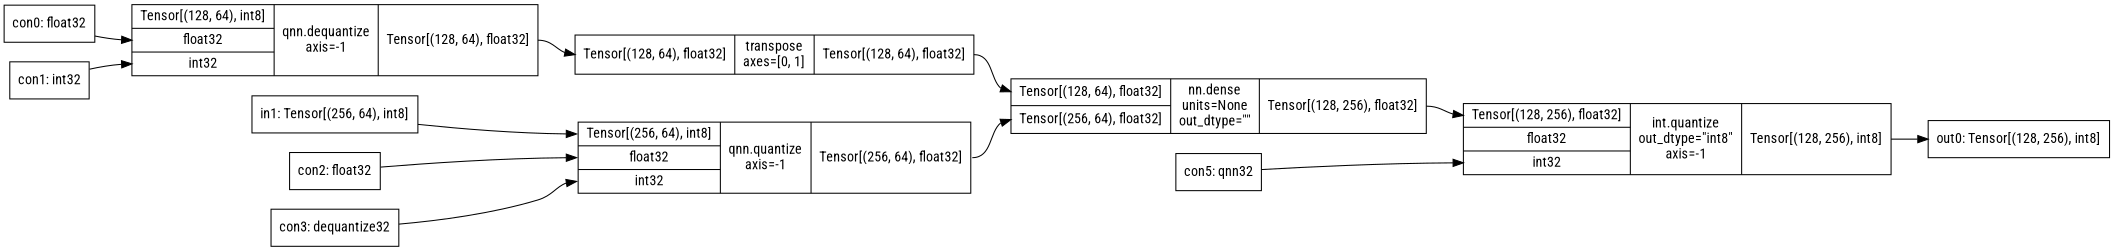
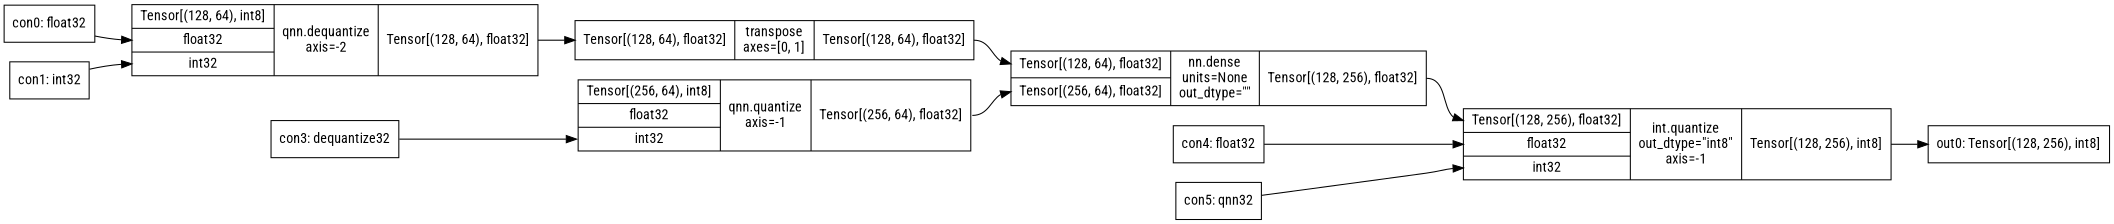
(326, 47) -> (326, 47)
(335, 114) -> none
none -> (1219, 144)
(335, 171) -> none
